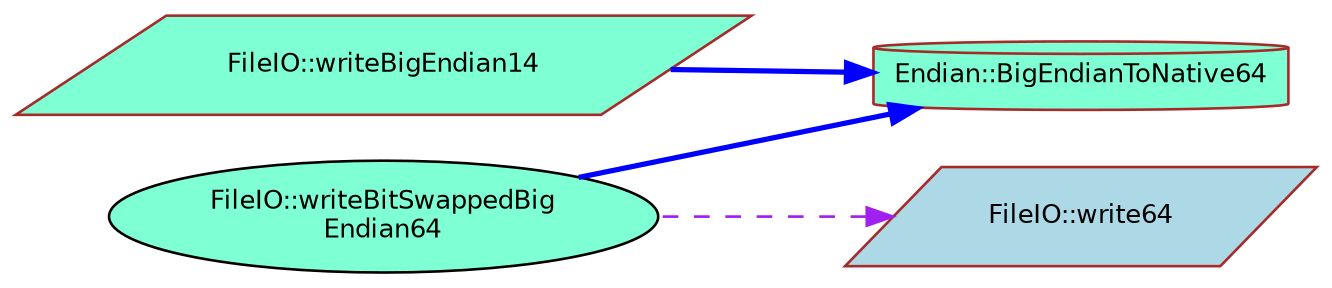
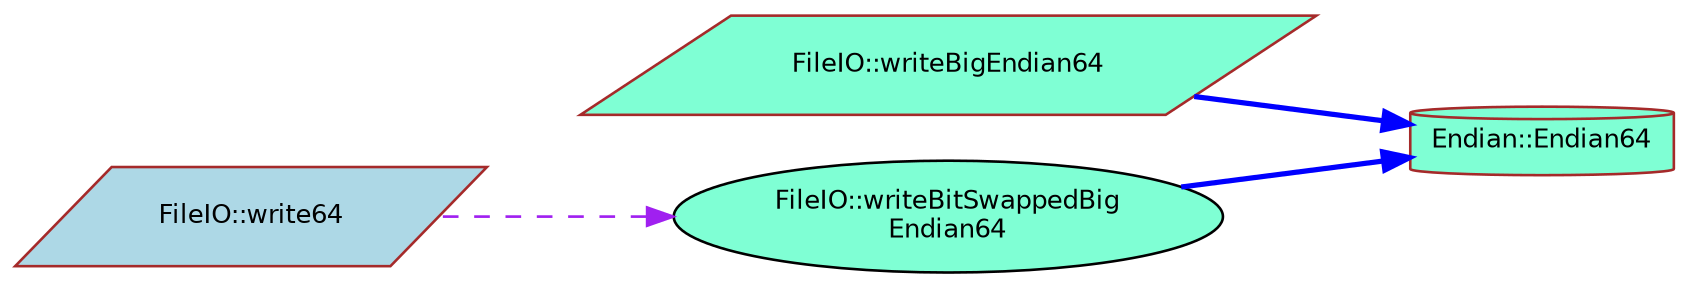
(384, 65) -> (948, 65)
(1081, 76) -> (1542, 141)
(763, 217) -> (543, 217)
